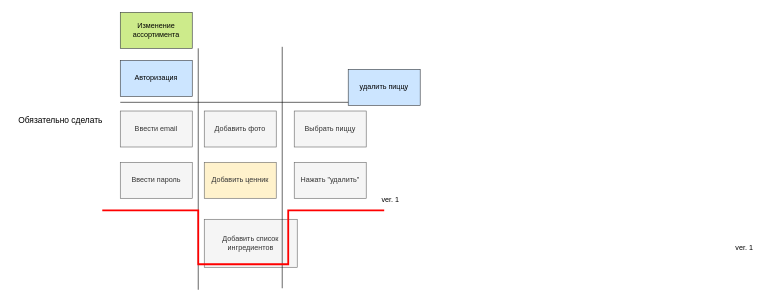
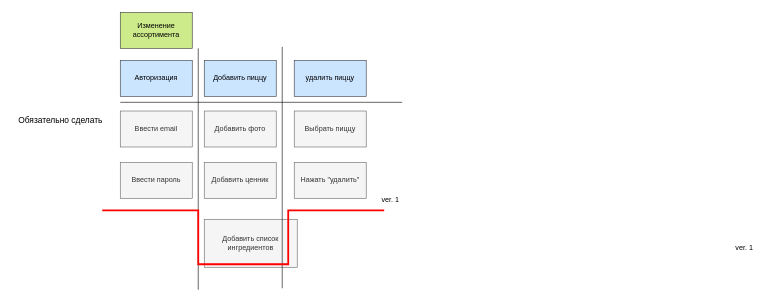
none -> (240, 78)
(384, 87) -> (330, 78)
(240, 180) -> (240, 180)
